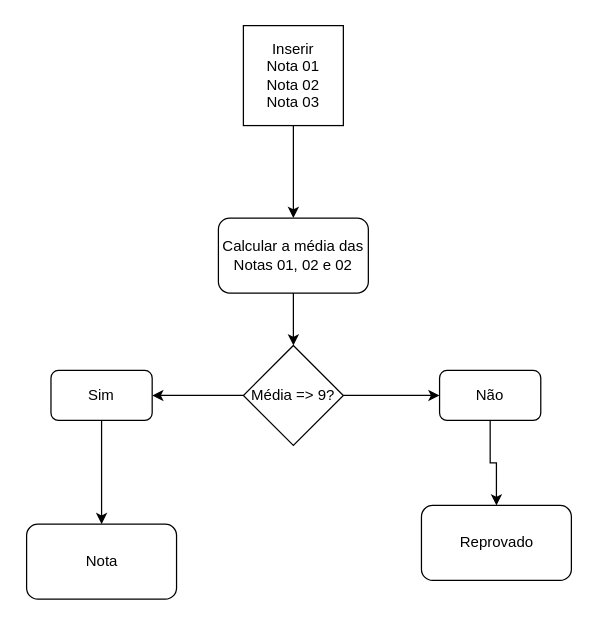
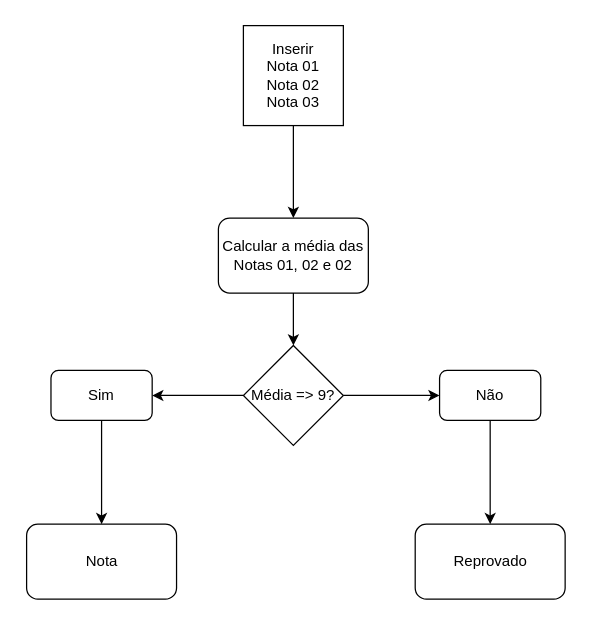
(496, 543) -> (490, 562)
